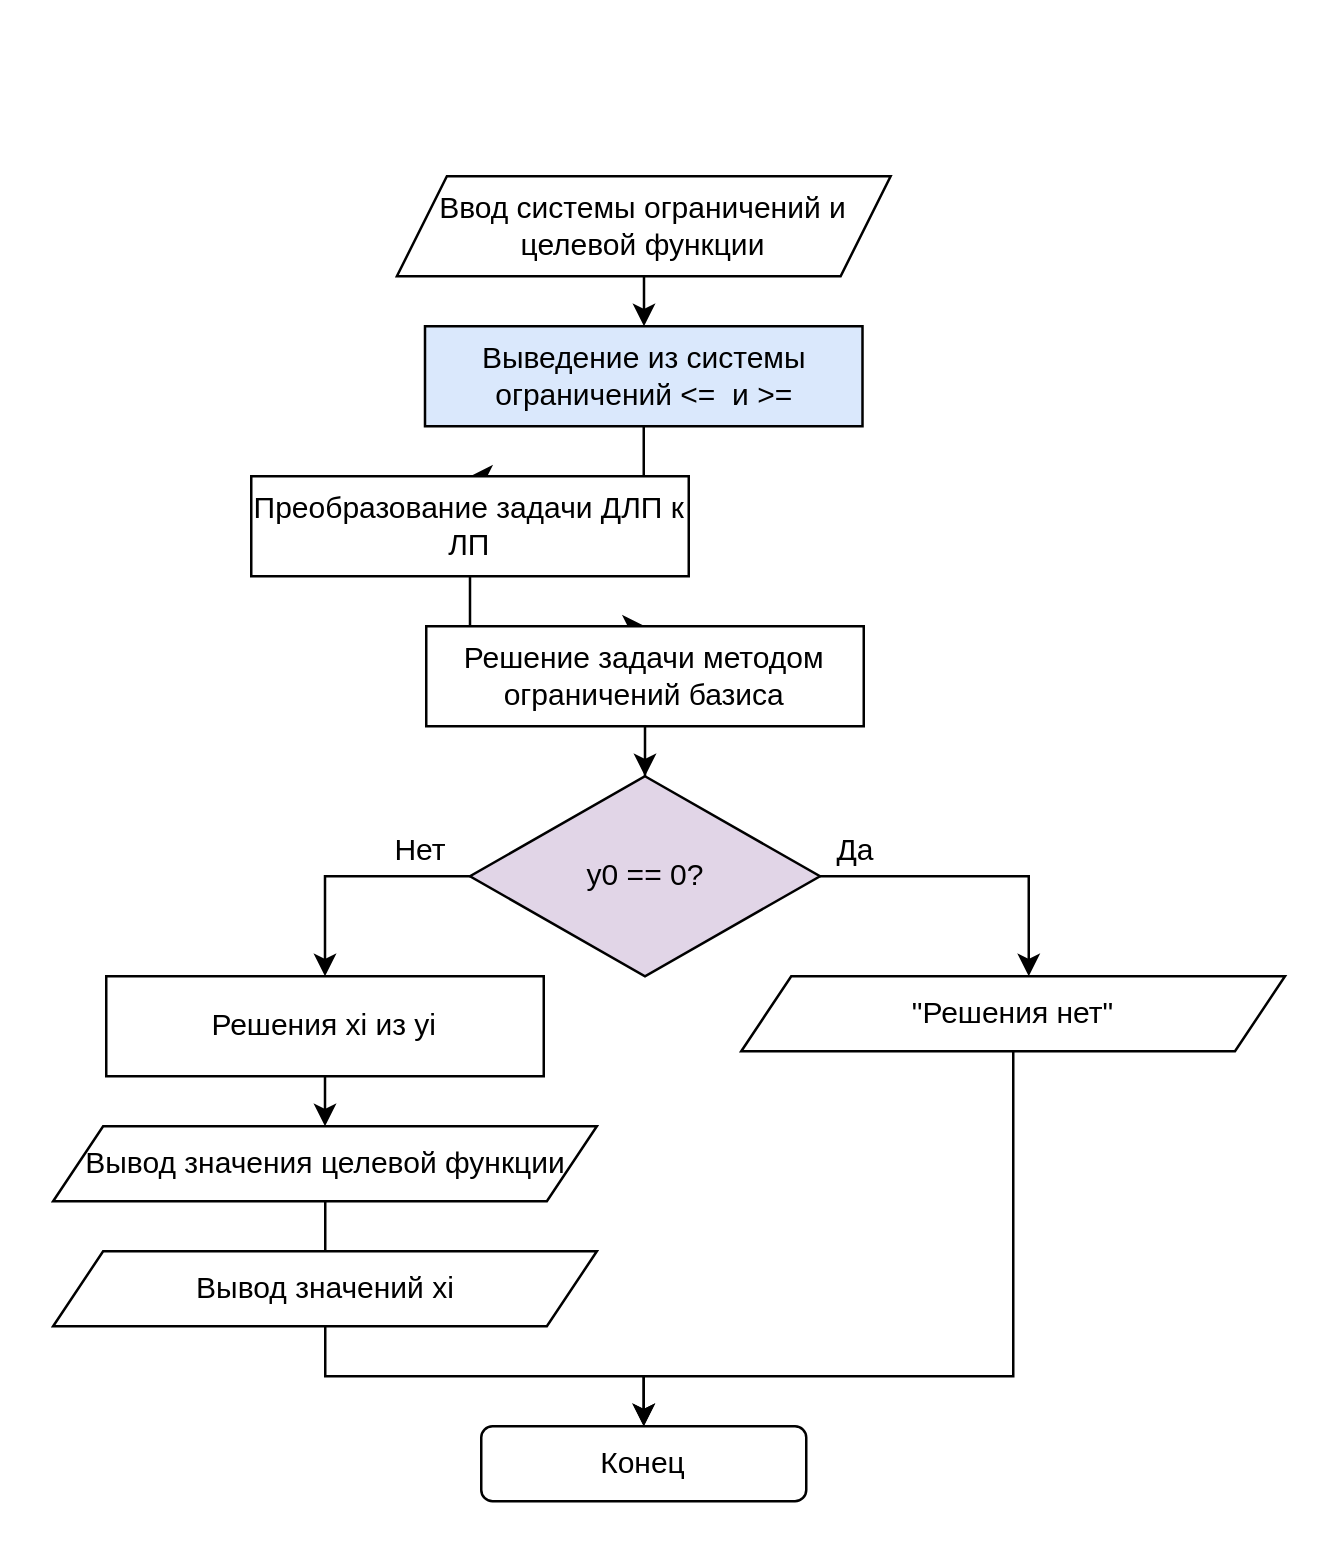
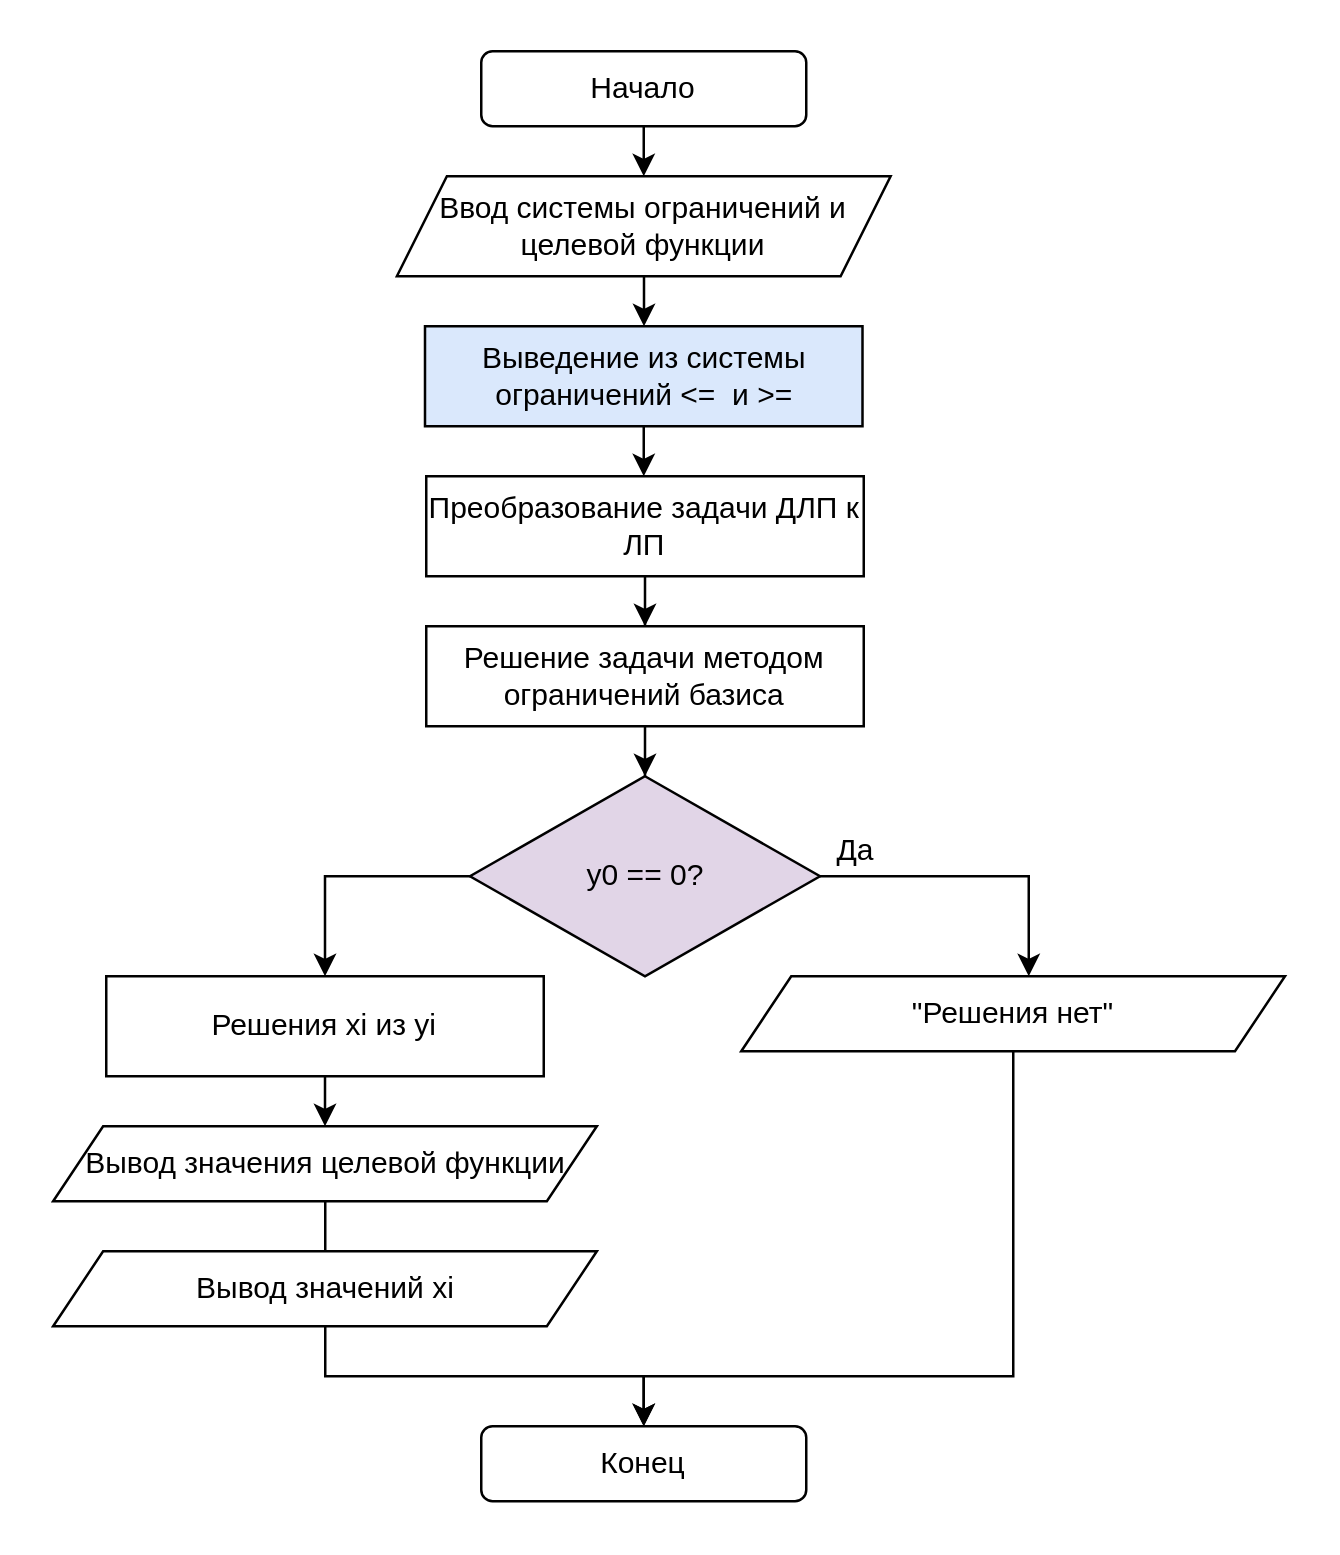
none -> (644, 89)
none -> (644, 143)
(470, 526) -> (645, 526)
(420, 851) -> none
